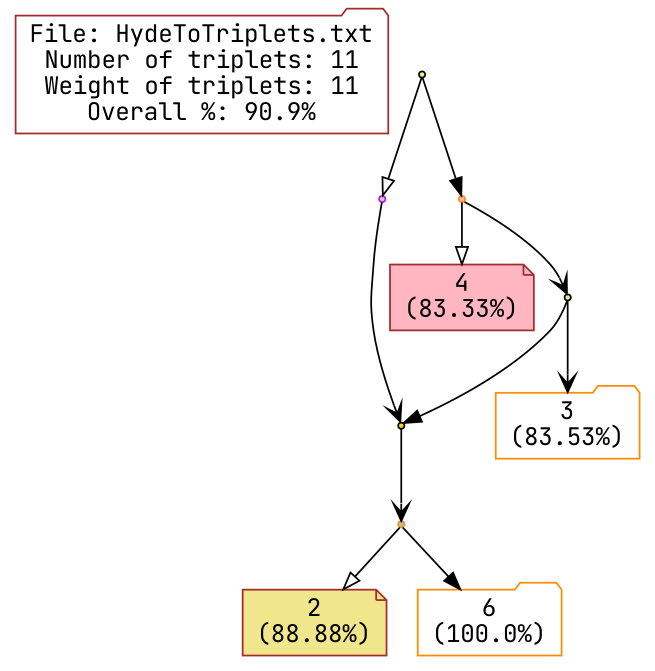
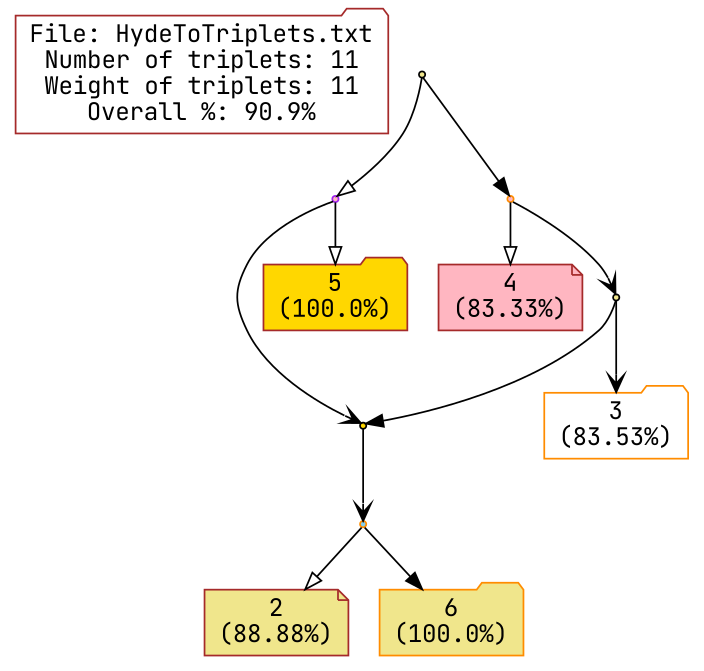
none -> (335, 297)
(490, 623) -> (452, 623)
